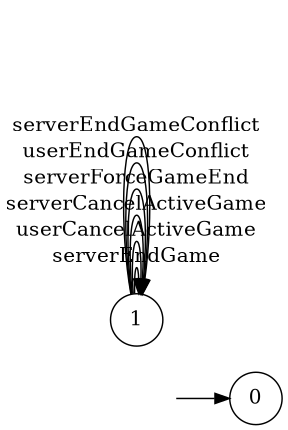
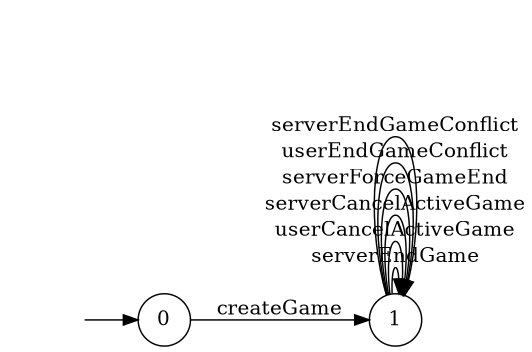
none -> (273, 320)
